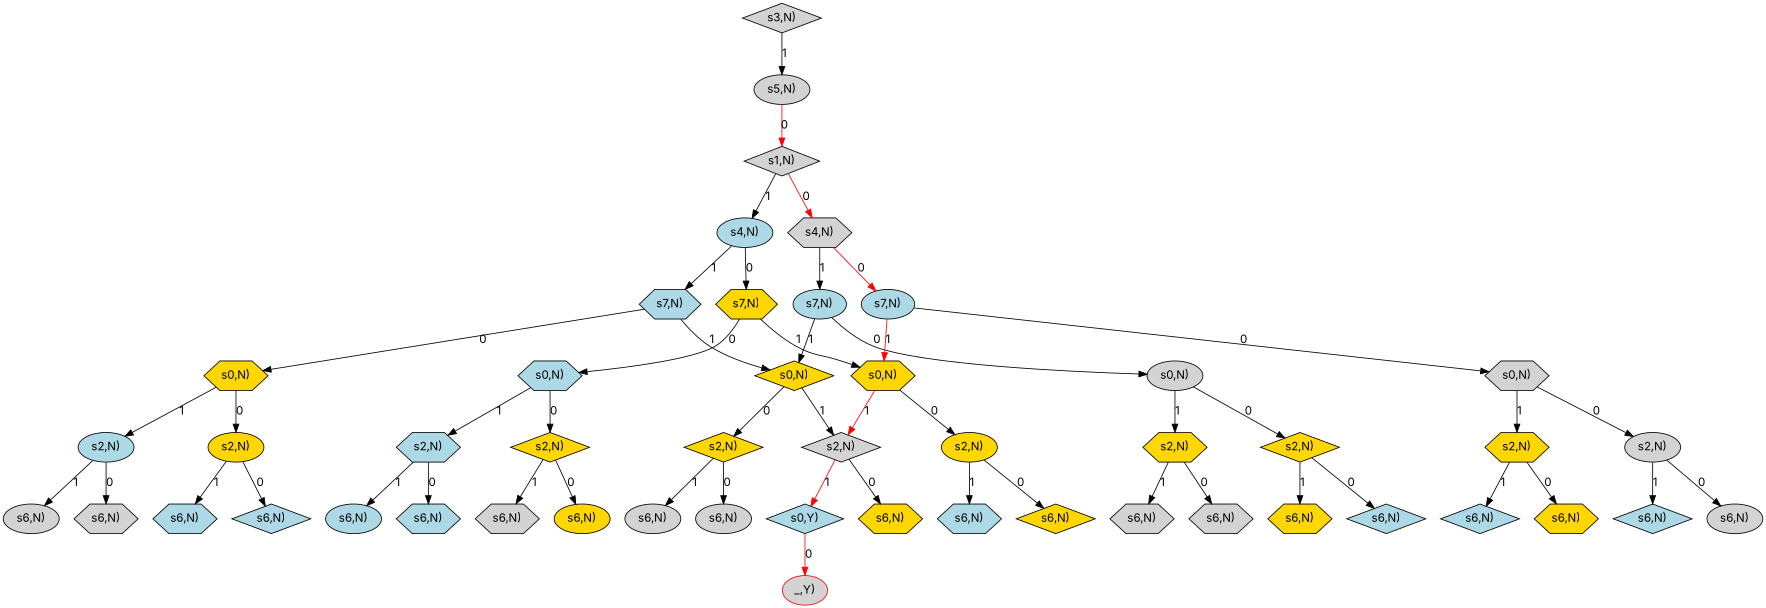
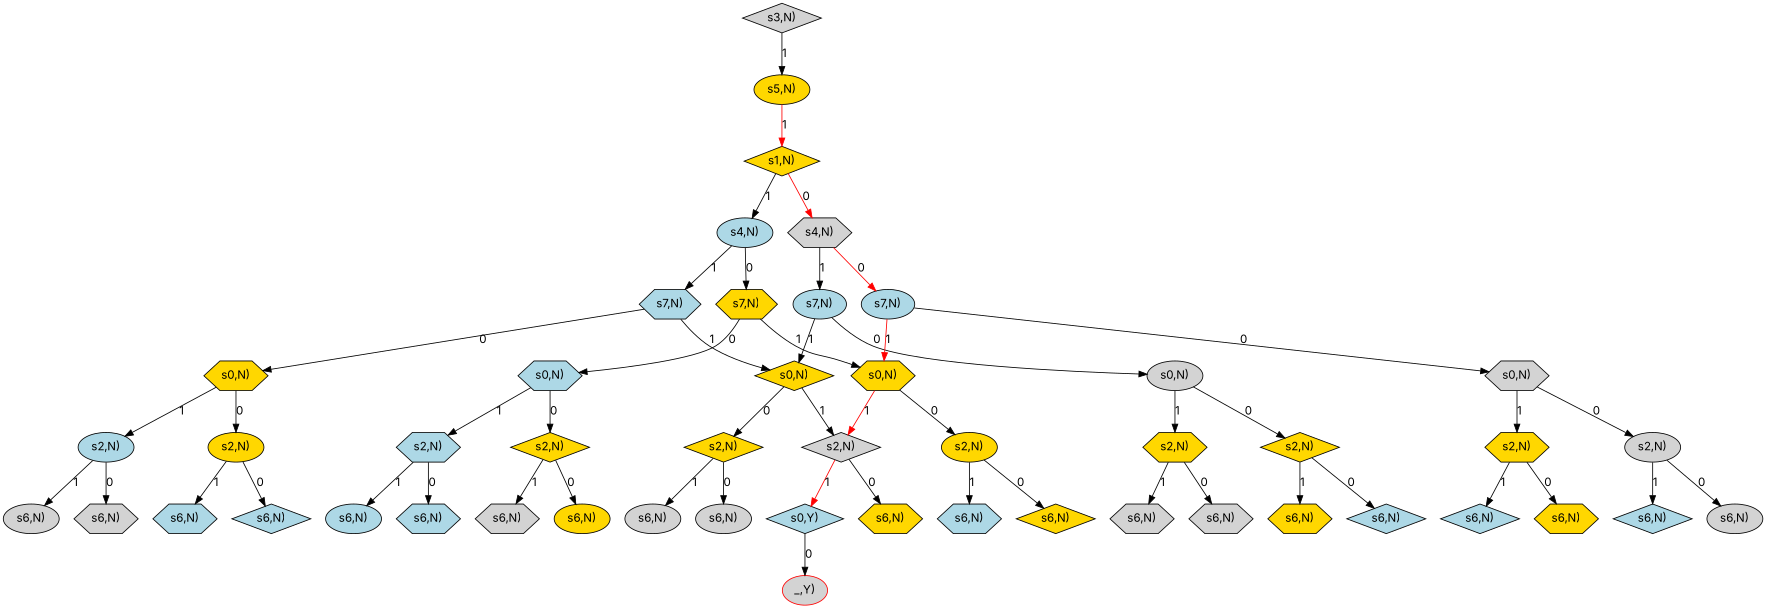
(782, 90) -> (782, 90)
(785, 125) -> (785, 125)
(782, 161) -> (782, 161)
(805, 550) -> (805, 550)
